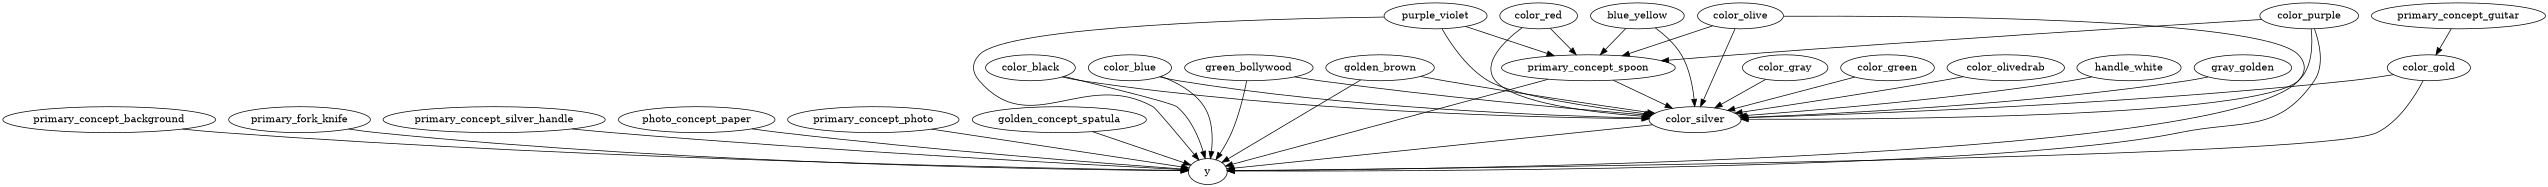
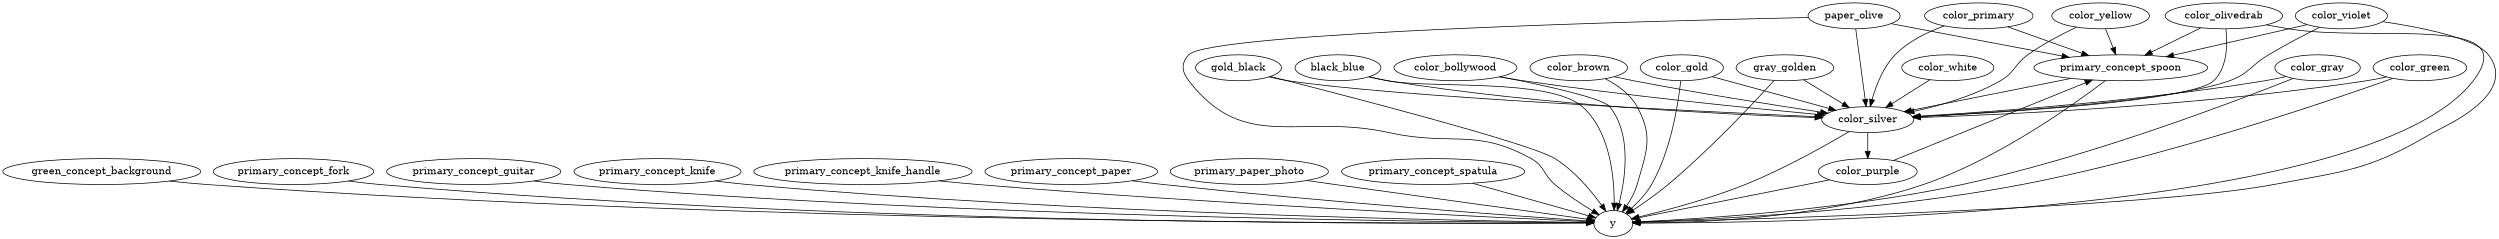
(1436, 16) -> (2341, 16)
(1539, 16) -> (1979, 16)
(1637, 16) -> (2101, 16)
(1740, 16) -> (1854, 16)
(2445, 39) -> (1060, 212)
none -> (2176, 40)
(1030, 68) -> (1238, 68)
(1130, 68) -> (1338, 68)
(1249, 68) -> (1455, 68)
(1380, 68) -> (1579, 68)
(2129, 68) -> (1948, 68)
(2053, 114) -> (1868, 142)
(109, 120) -> (102, 172)
(300, 120) -> (658, 172)
(494, 120) -> (863, 172)
(697, 120) -> (1071, 172)
(873, 120) -> (1249, 172)
(1059, 120) -> (1433, 172)
none -> (1707, 149)
none -> (293, 172)
none -> (1974, 182)
none -> (2023, 184)
none -> (2194, 186)
